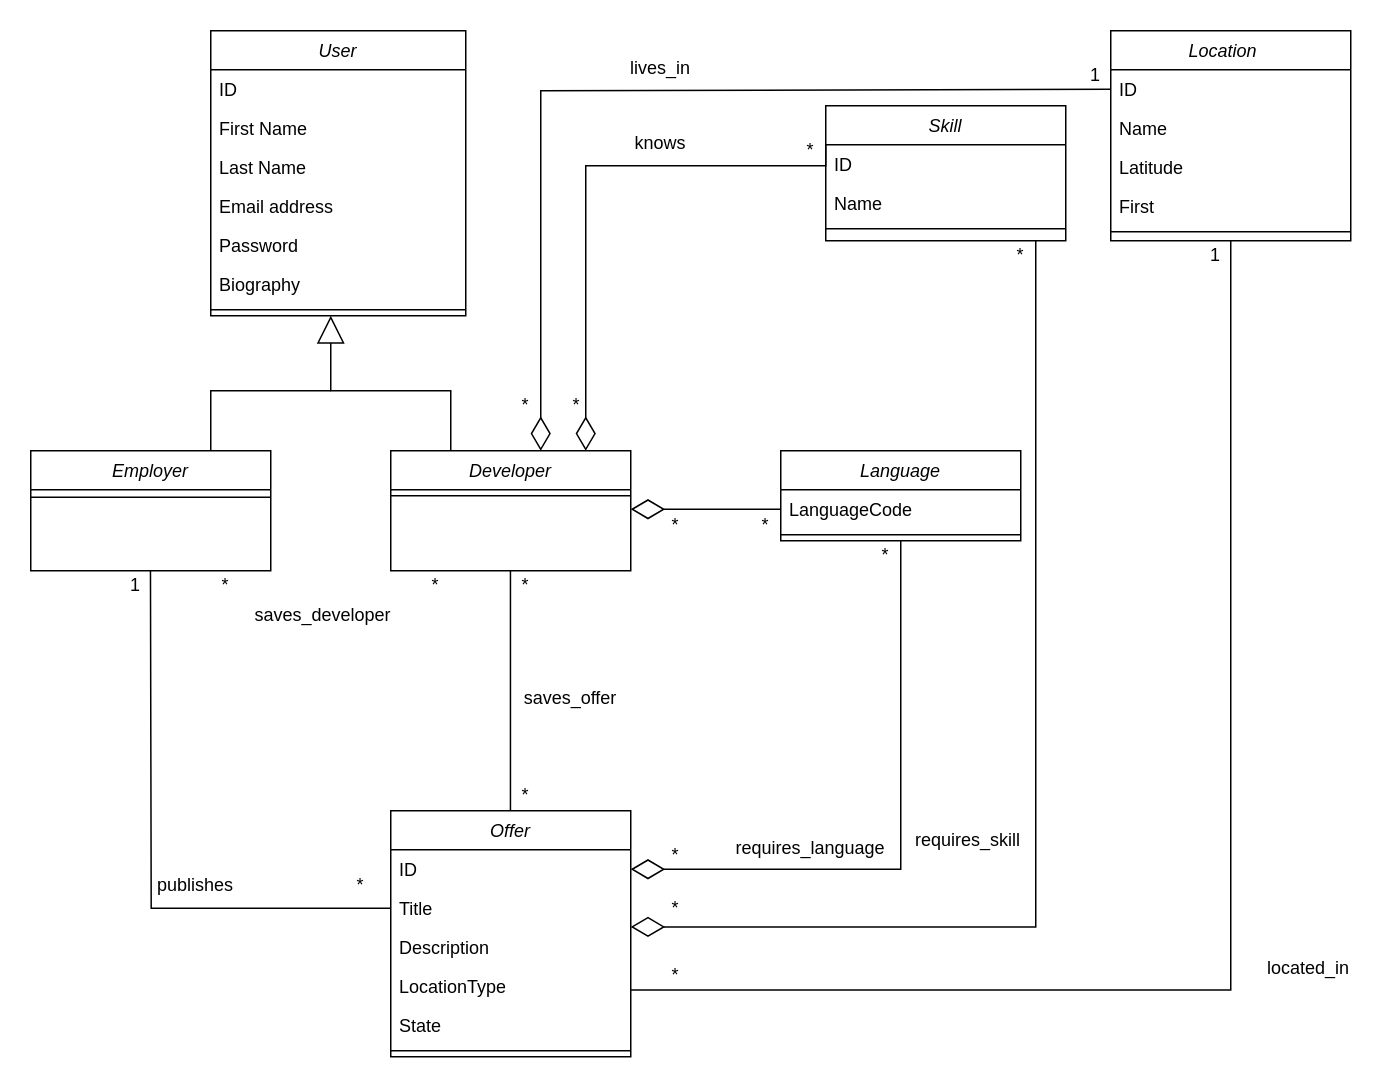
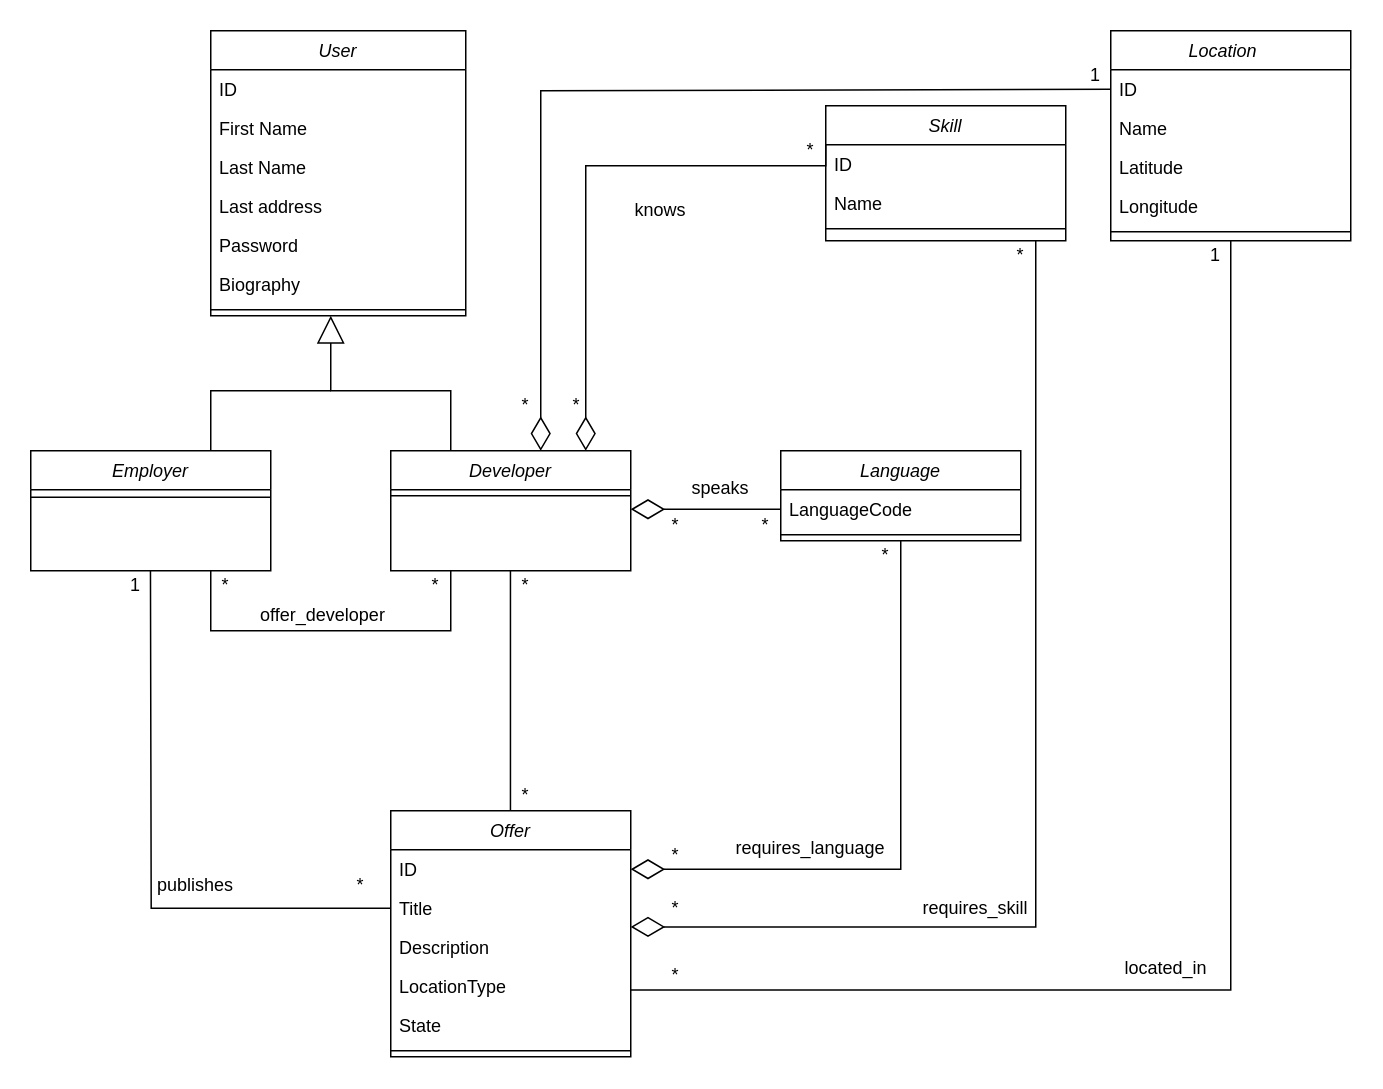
(661, 68) -> none
(661, 143) -> (661, 211)
(1142, 207) -> (1162, 207)
(278, 208) -> (278, 208)
none -> (721, 488)
(323, 616) -> (323, 616)
none -> (331, 631)
(571, 698) -> none
(968, 841) -> (976, 908)
(1309, 968) -> (1166, 968)
